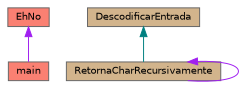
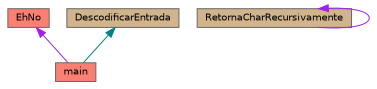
(144, 49) -> (96, 49)
